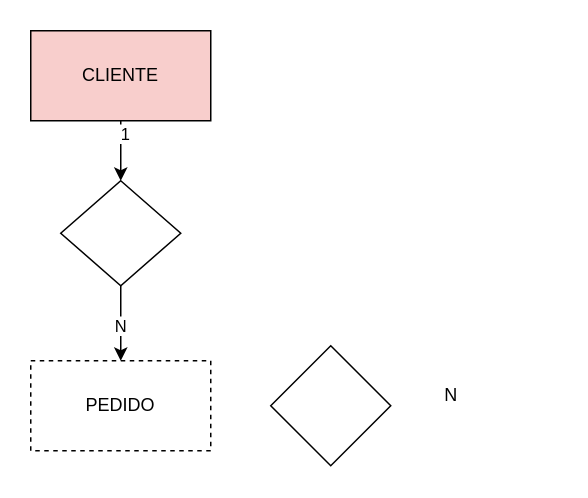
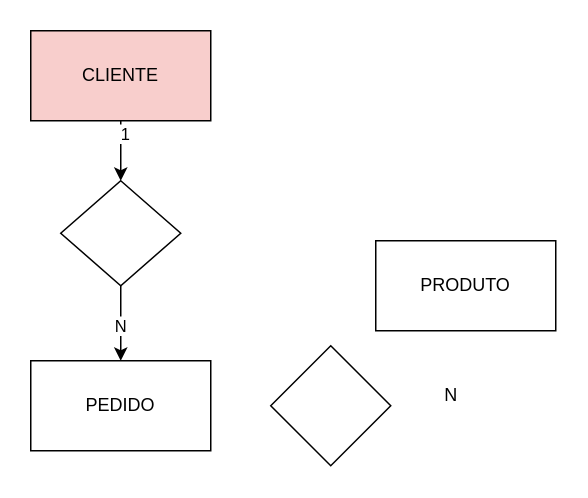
none -> (466, 286)
(121, 406) -> (121, 406)
